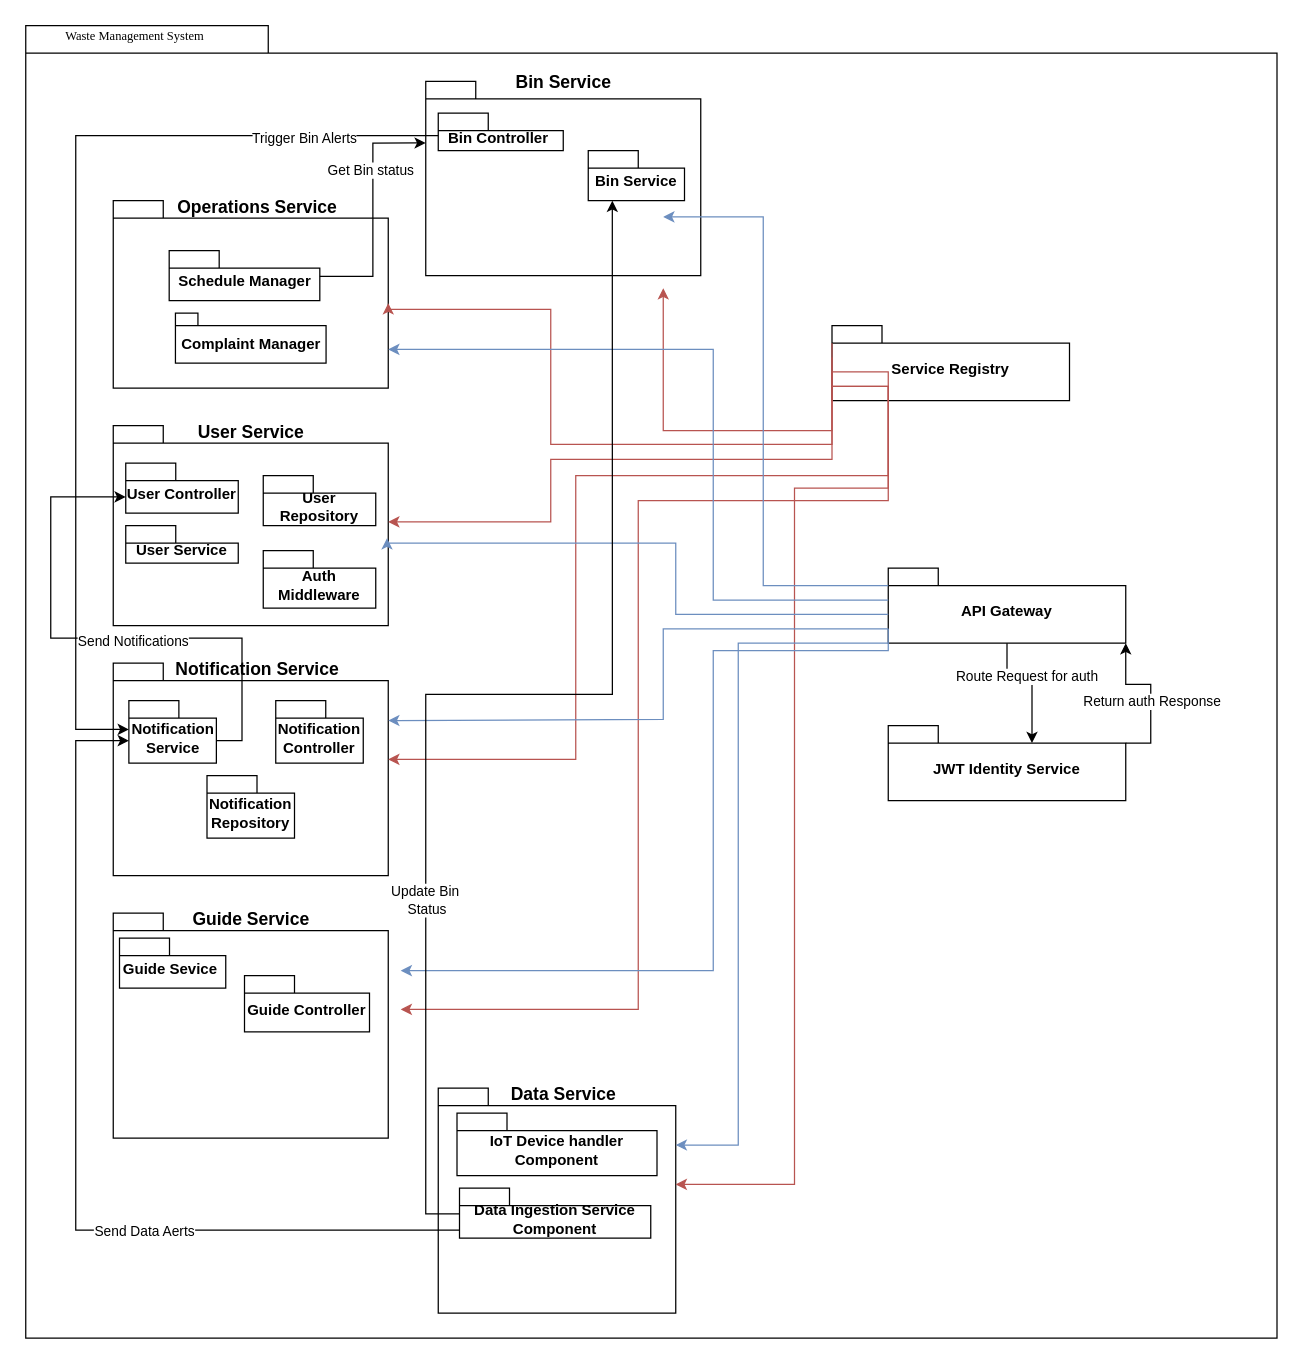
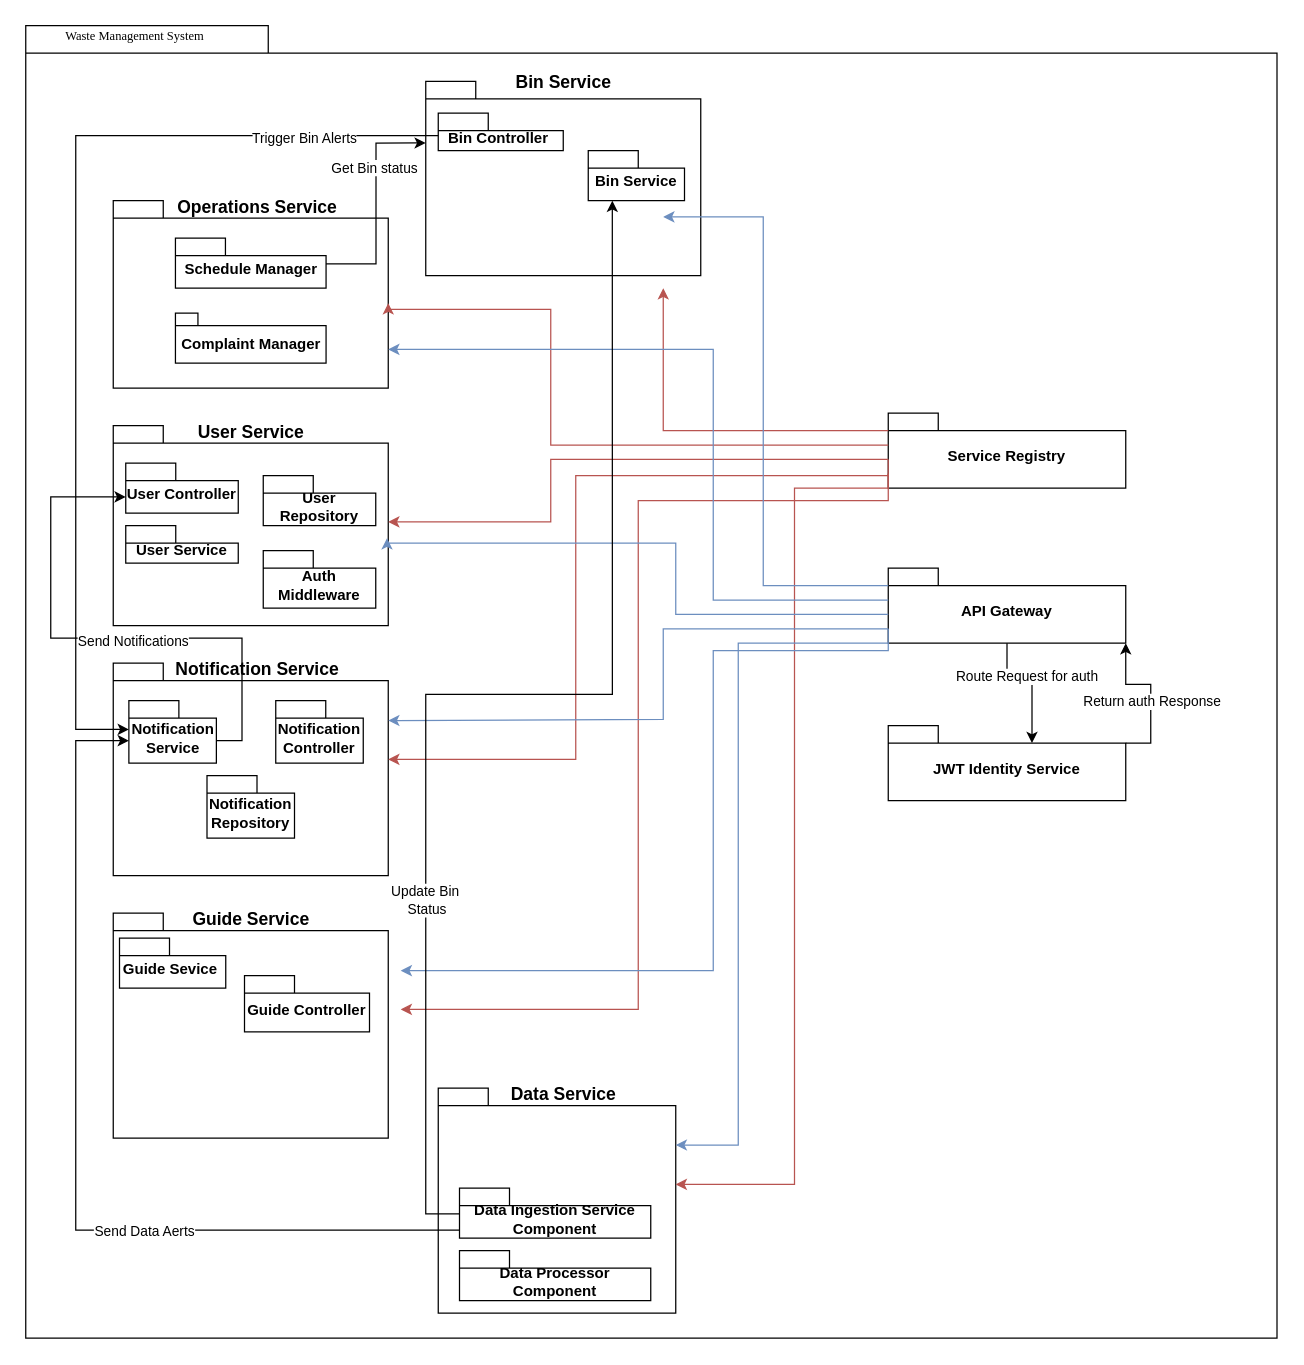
(244, 276) -> (251, 263)
(951, 363) -> (1007, 451)
(557, 1144) -> none
none -> (555, 1276)
